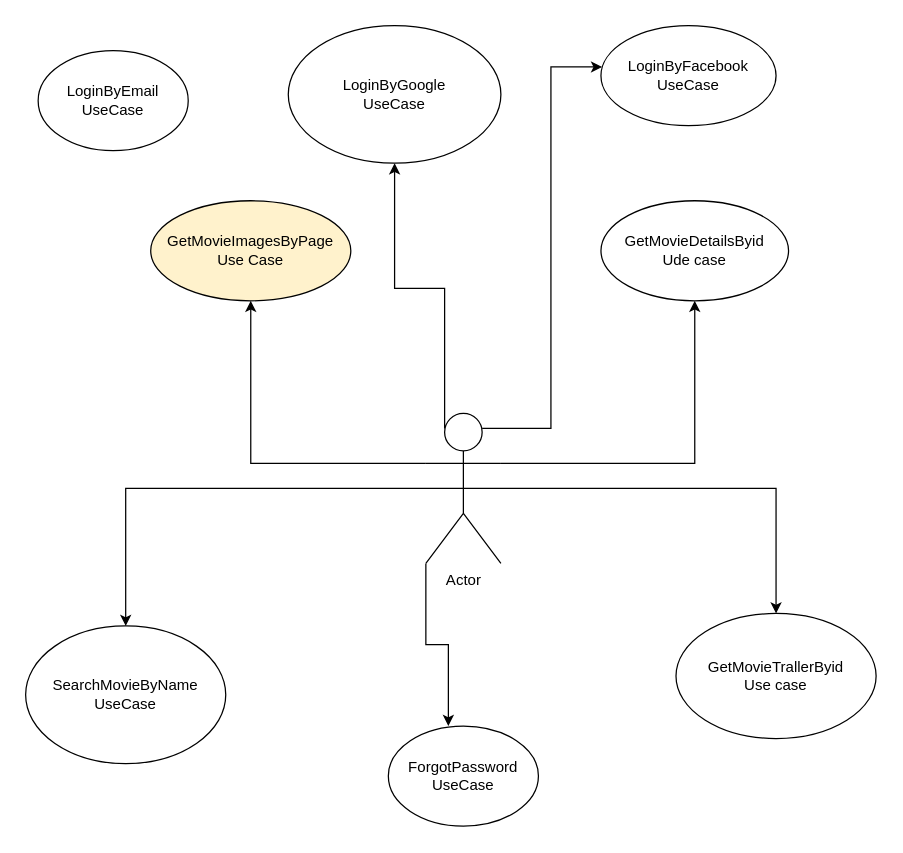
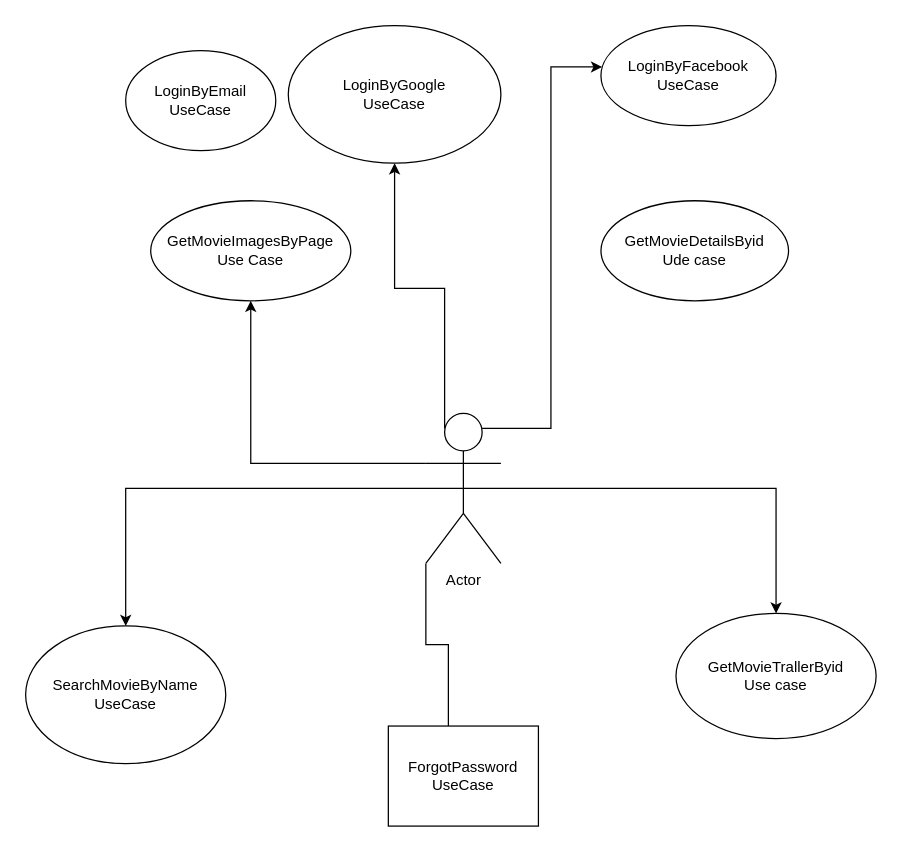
(113, 101) -> (201, 101)
(251, 251) -> (251, 251)
(674, 463) -> none
(448, 716) -> (448, 720)
(463, 776) -> (463, 776)
